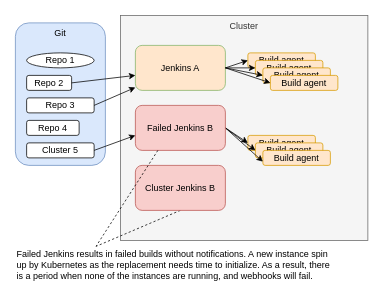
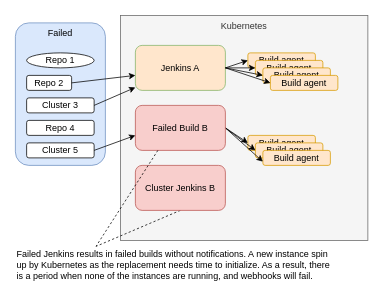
(244, 26) -> (244, 26)
(60, 34) -> (60, 34)
(60, 105) -> (60, 105)
(53, 128) -> (60, 128)
(180, 128) -> (180, 128)
